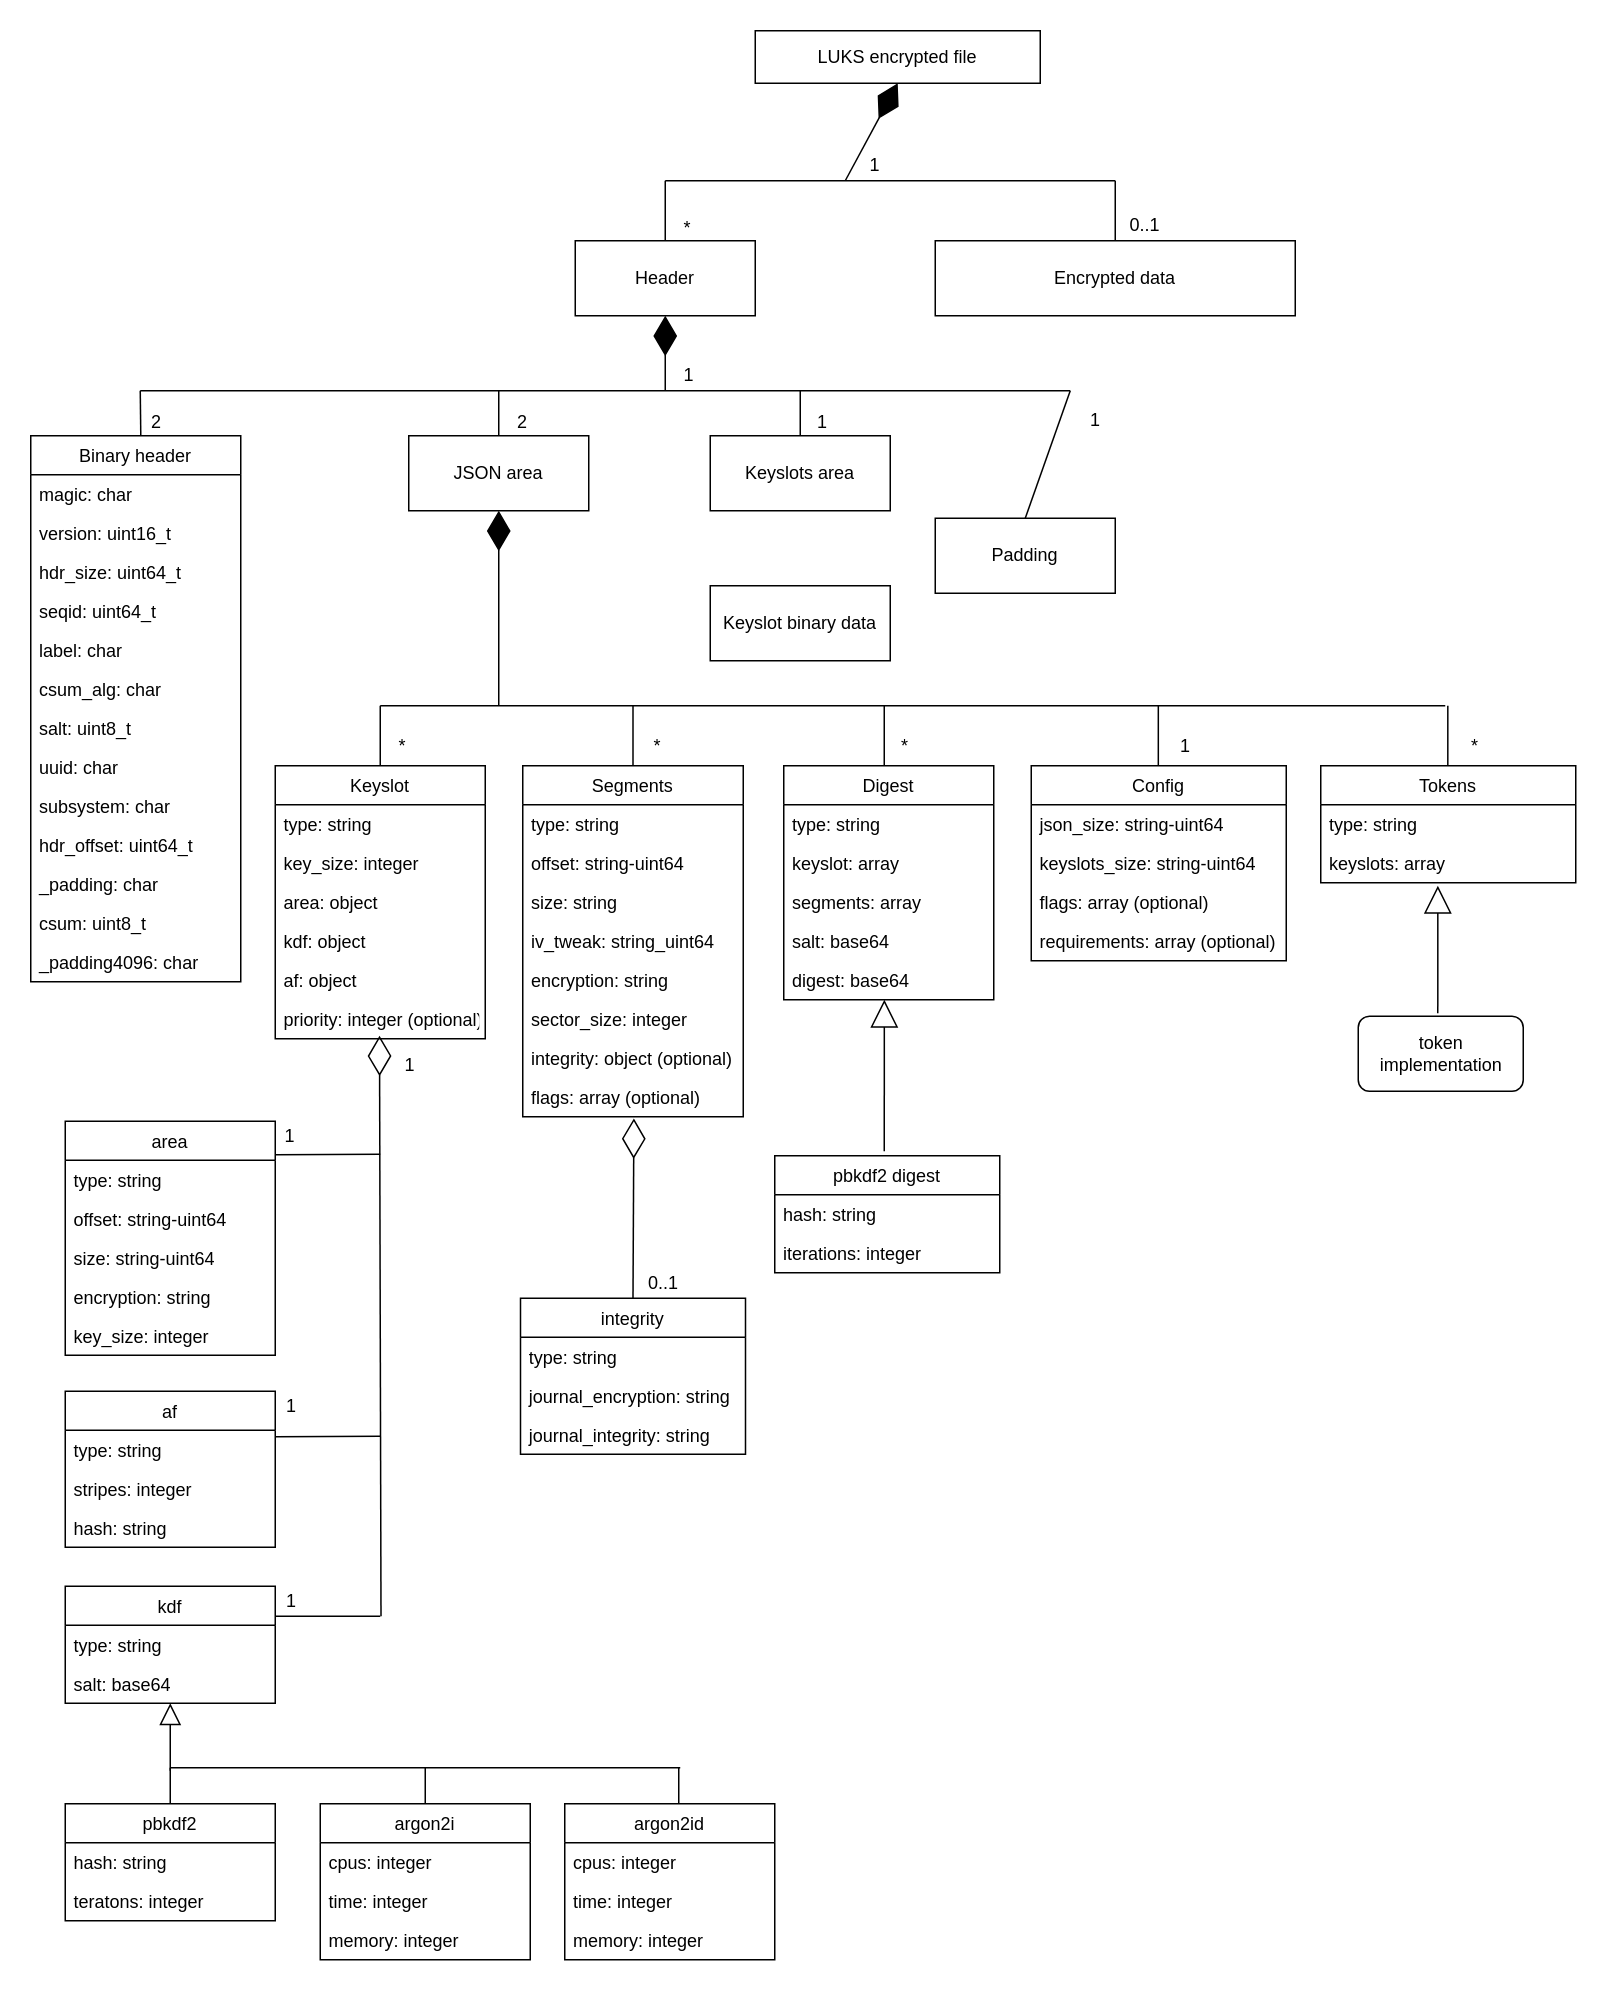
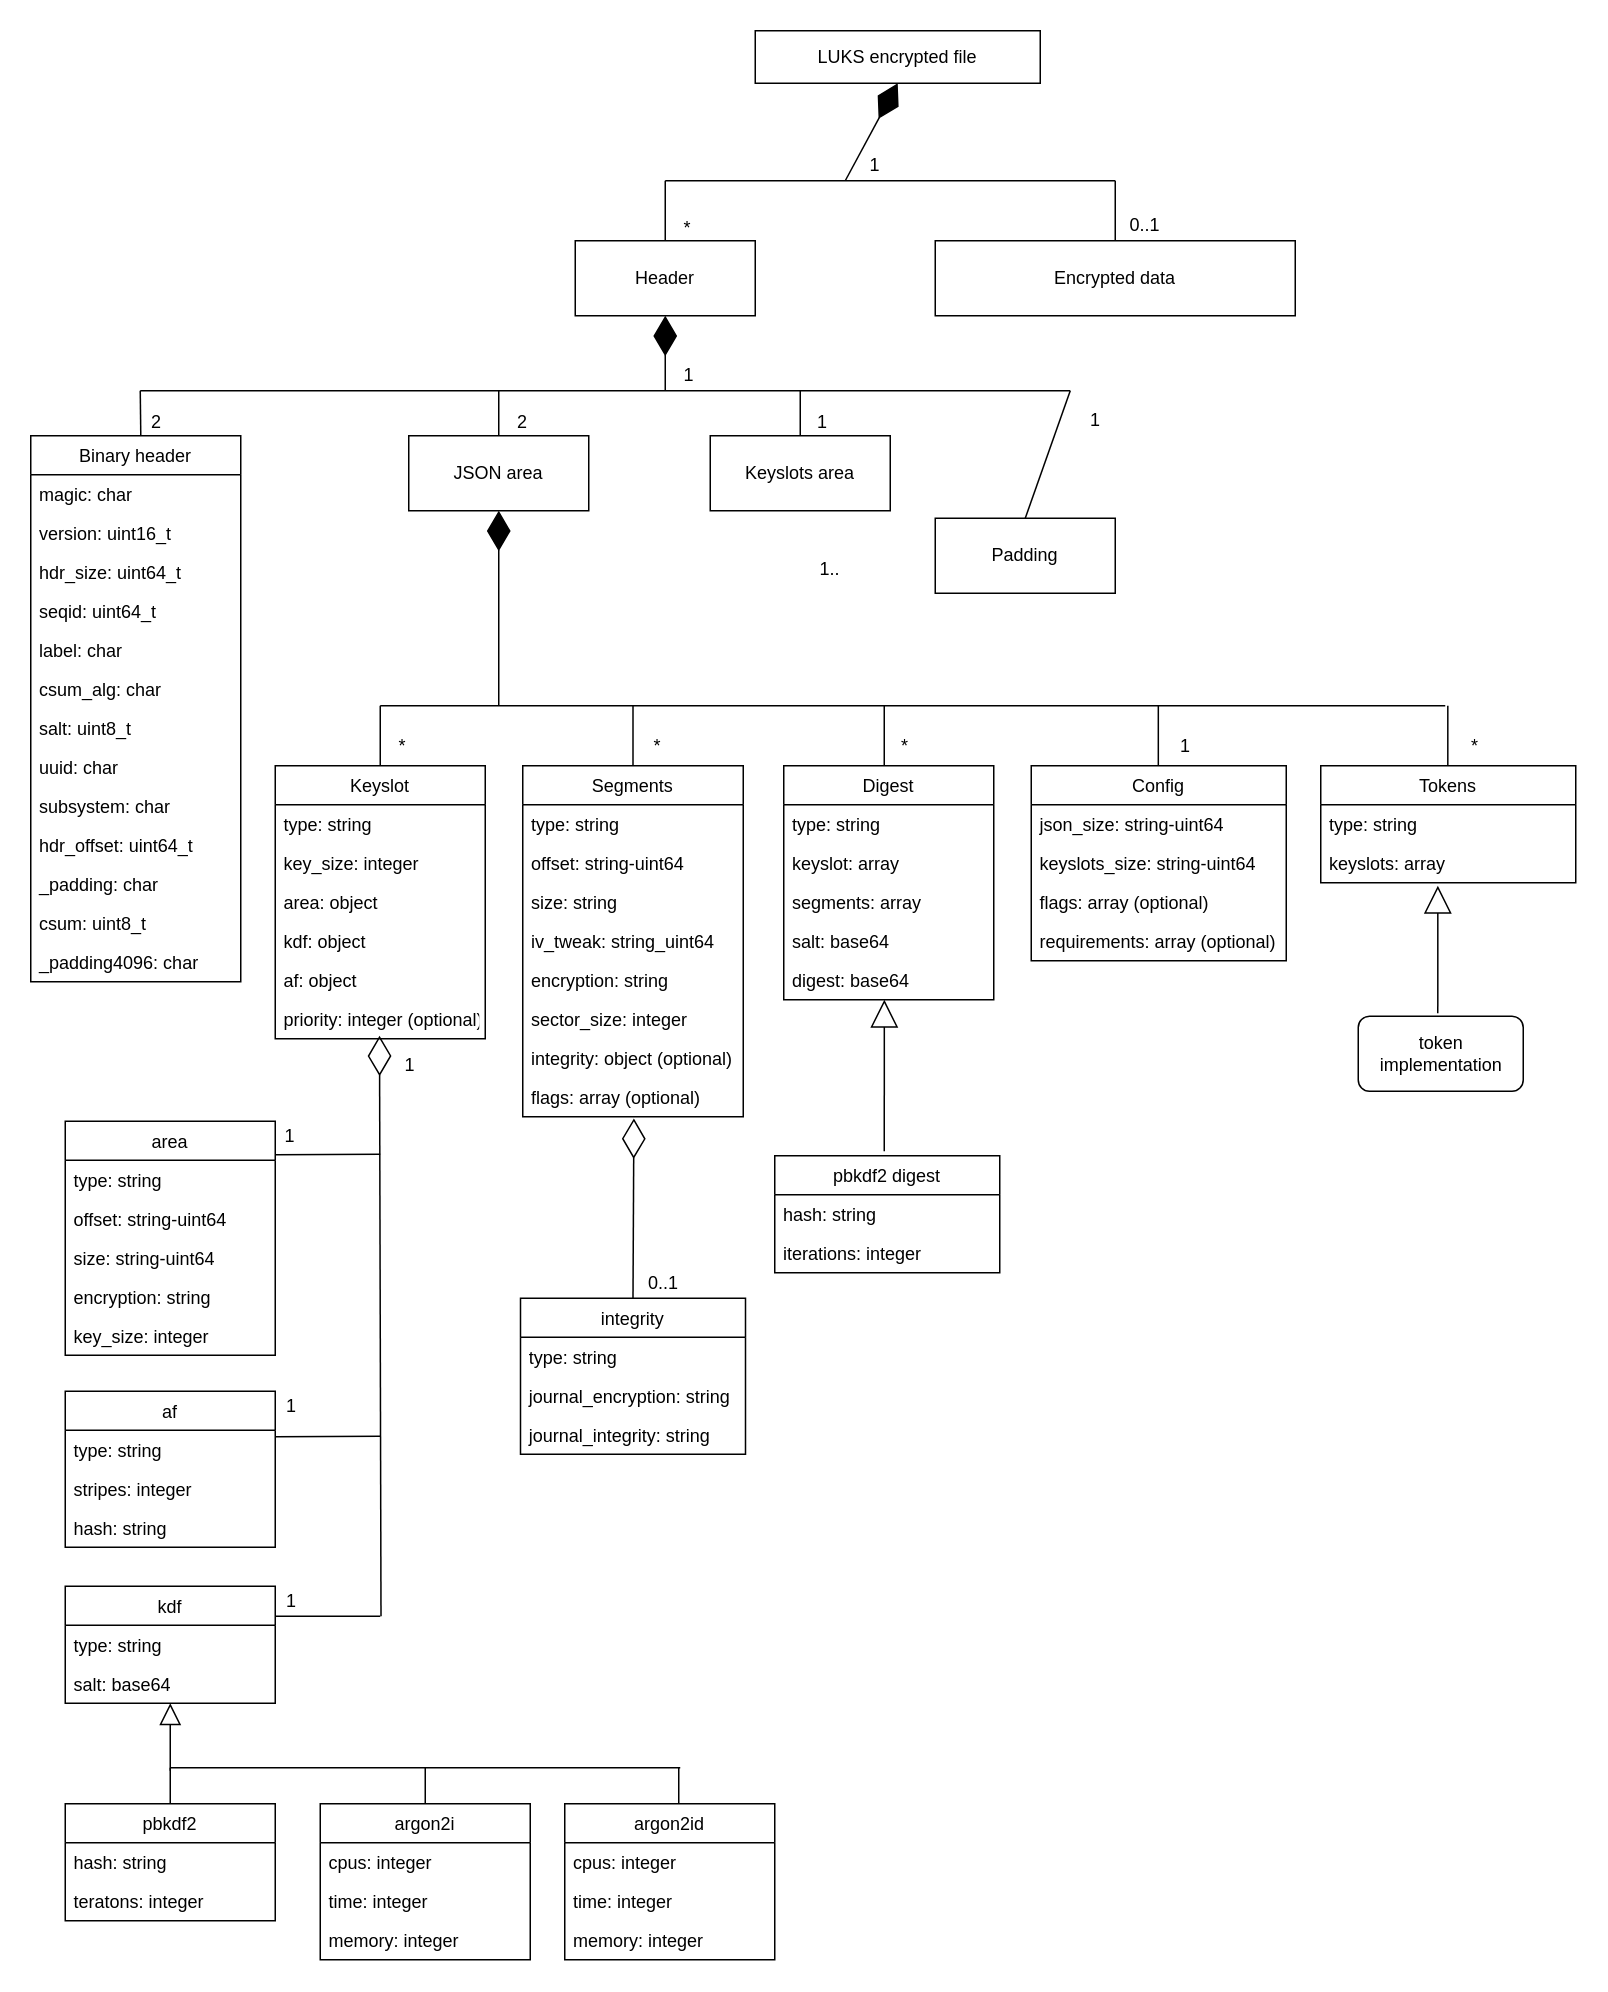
none -> (830, 569)
(800, 623) -> none
